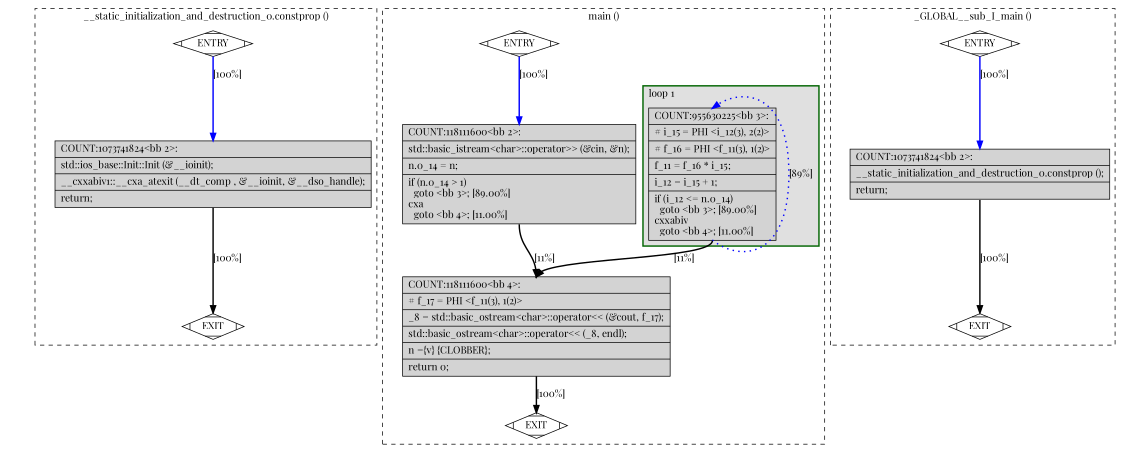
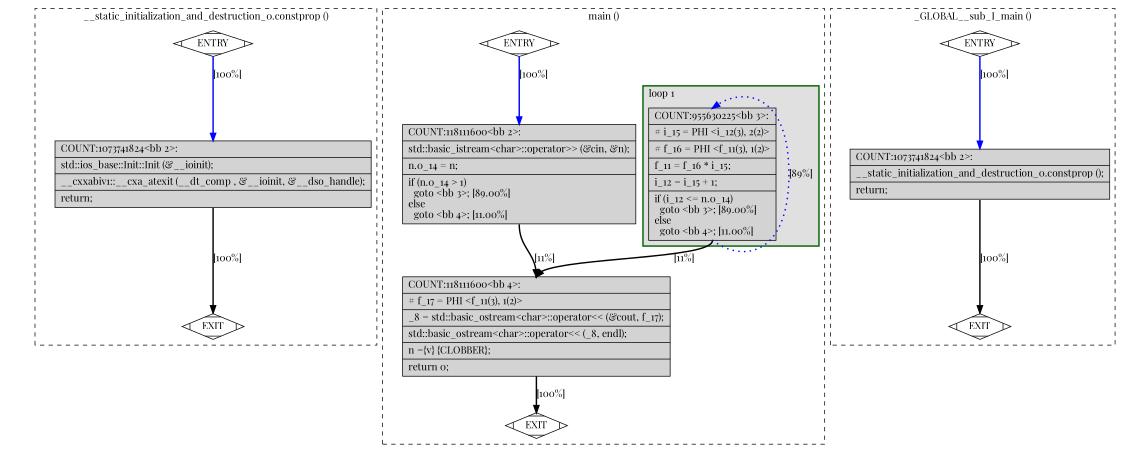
(416, 204) -> (417, 204)
(672, 221) -> (663, 221)
